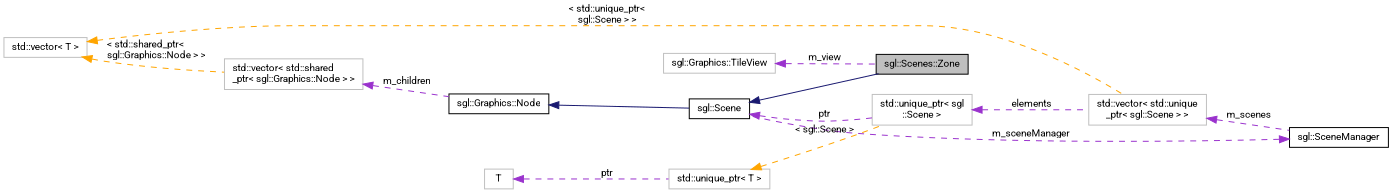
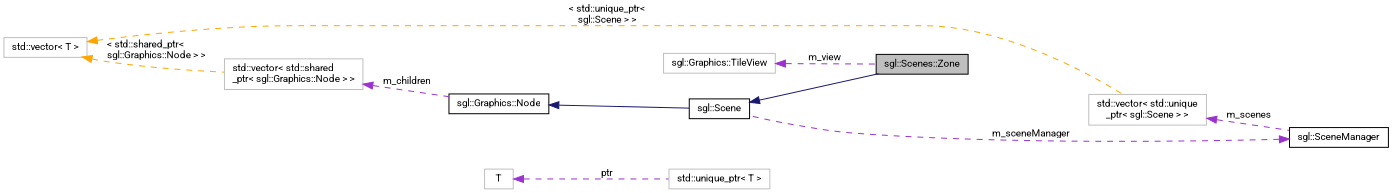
(922, 110) -> none
